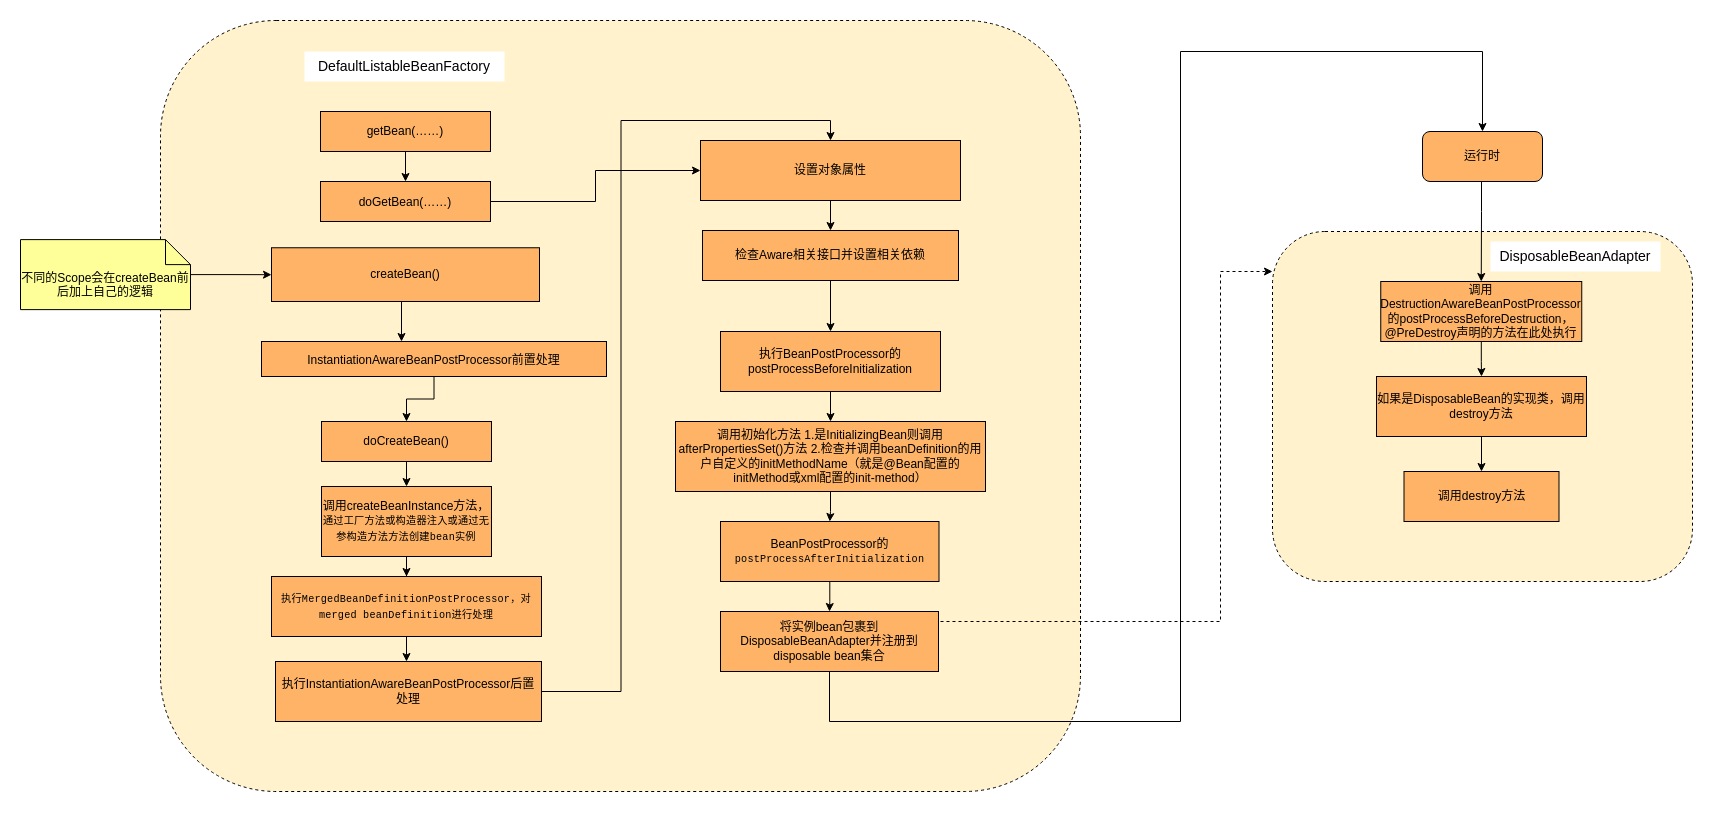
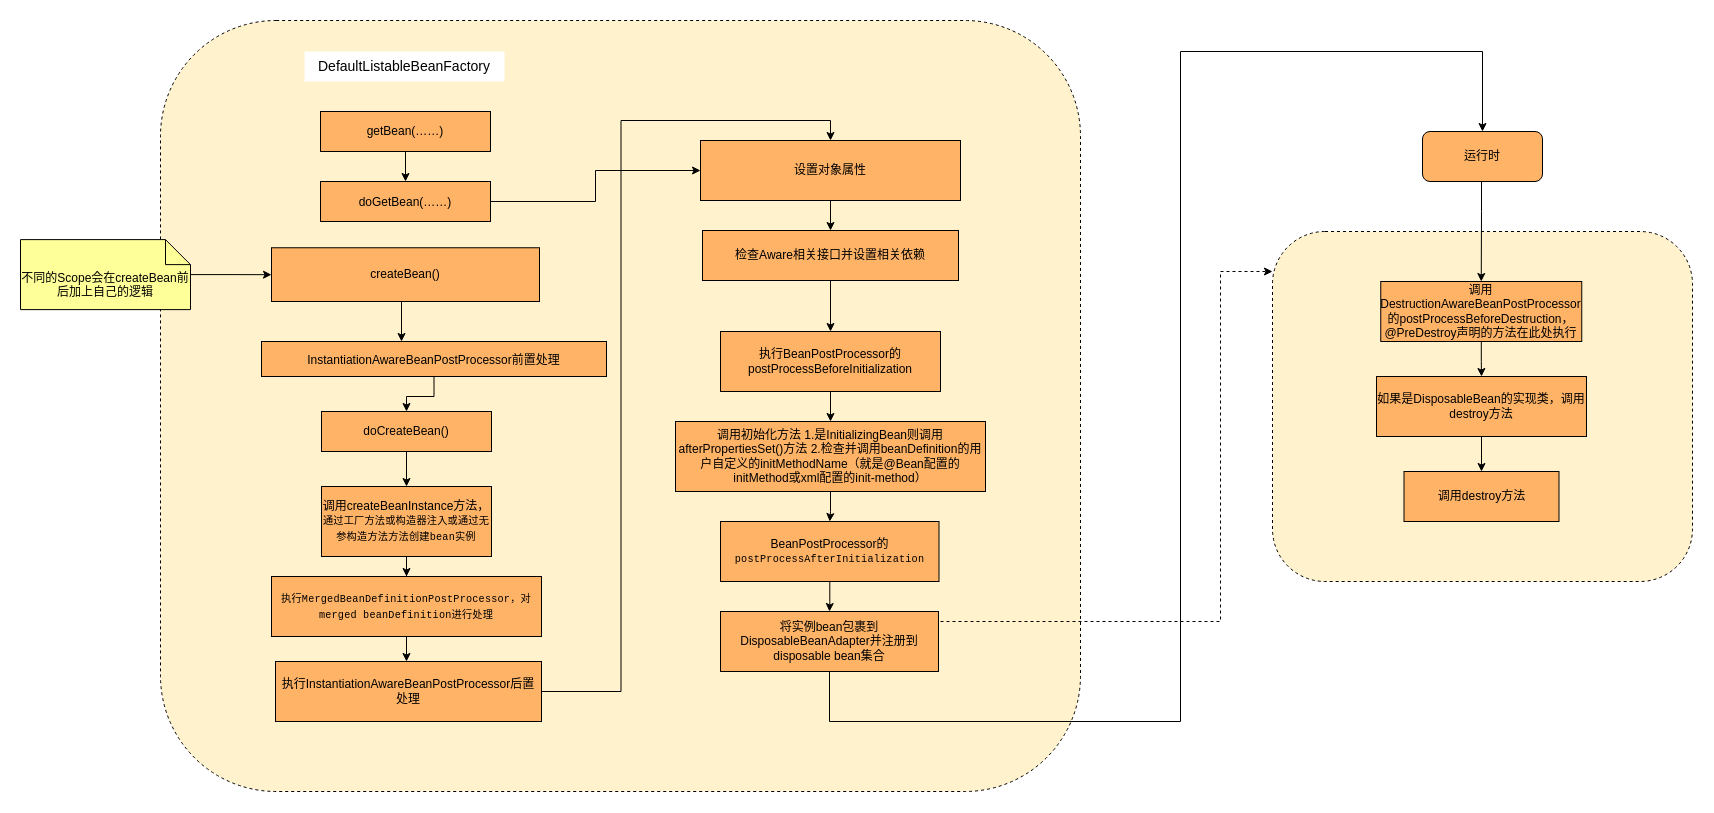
(1576, 257) -> none
(407, 442) -> (407, 432)
